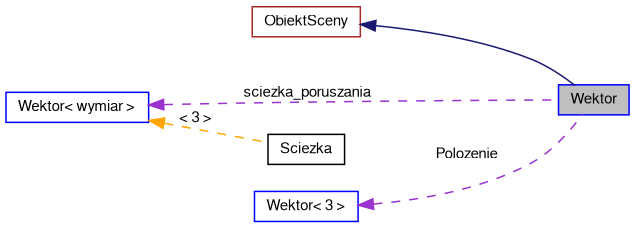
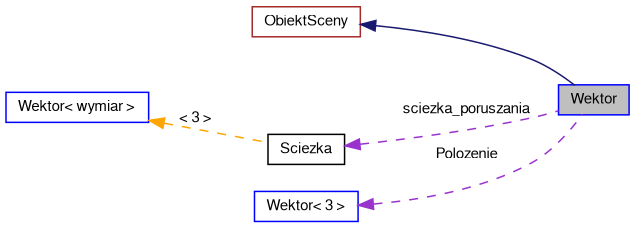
(361, 101) -> (460, 131)
